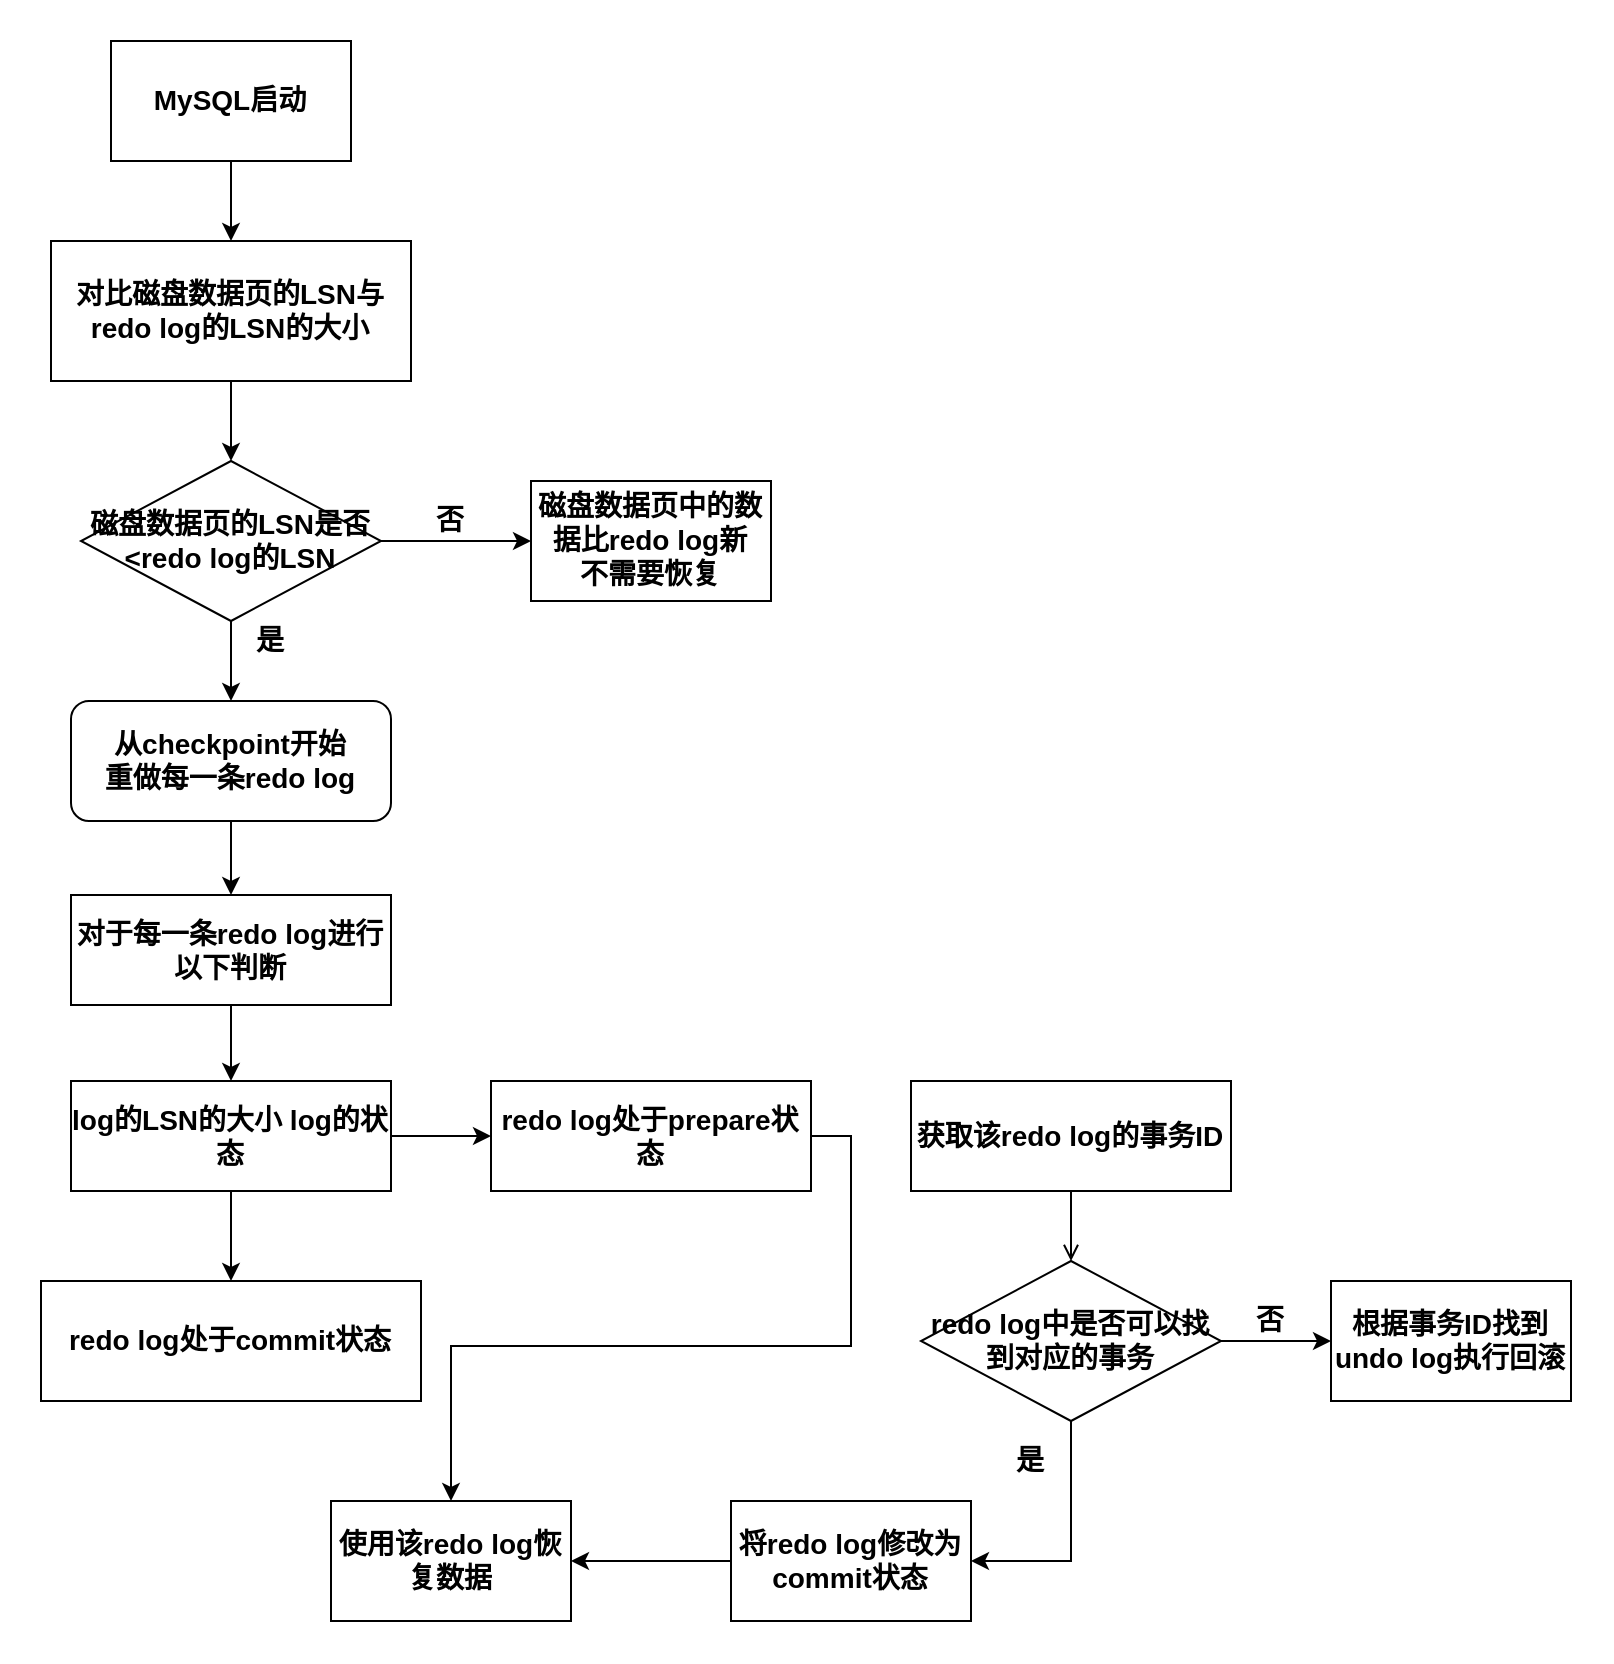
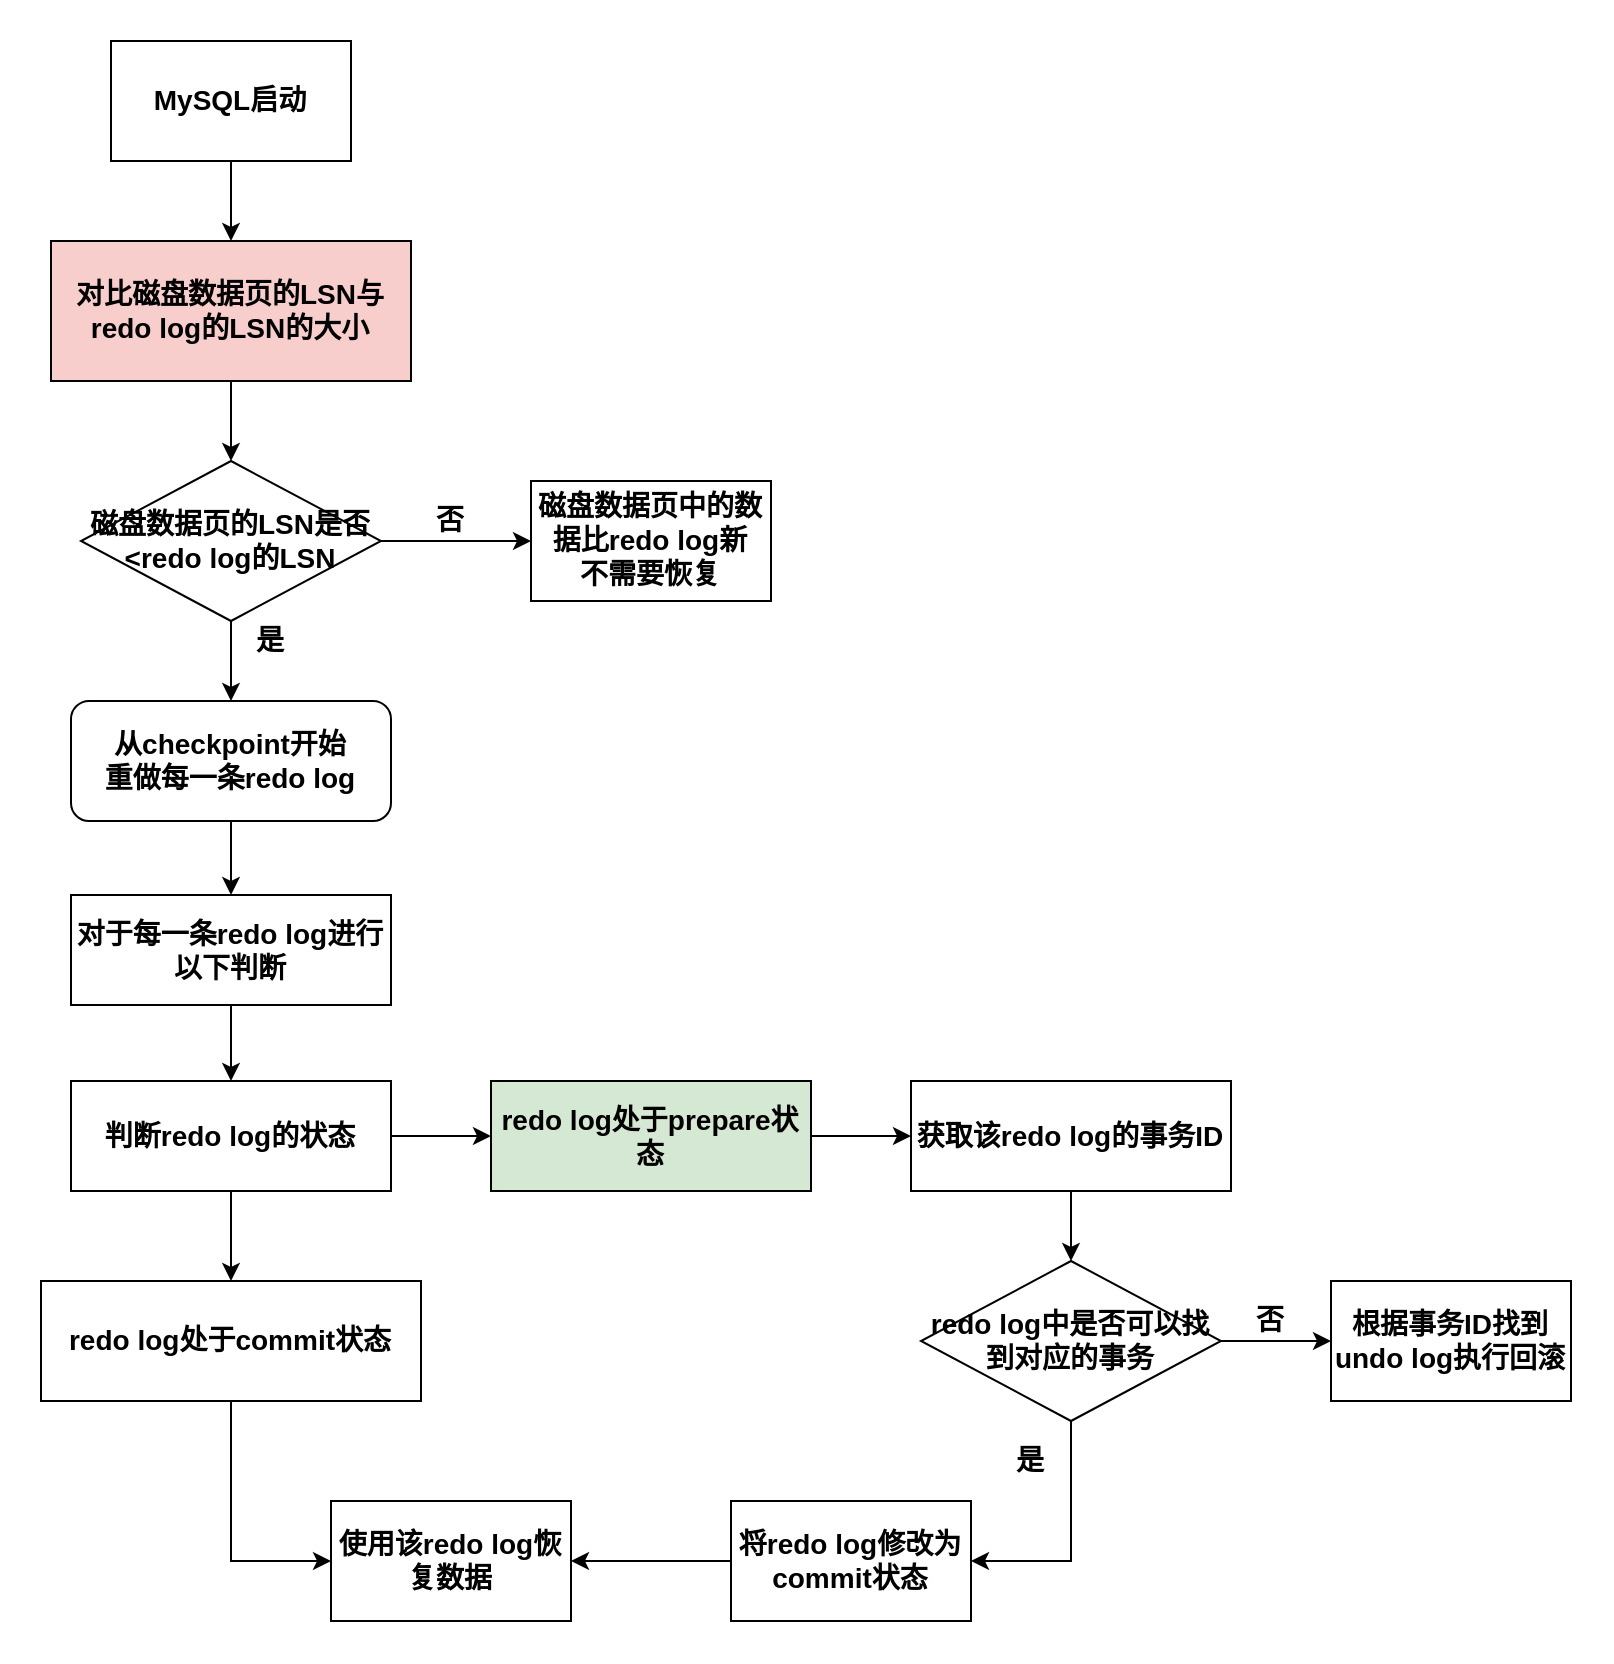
(231, 311) -> (231, 311)
(651, 1136) -> (651, 1136)
(231, 1137) -> (231, 1137)
(1071, 1248) -> (1071, 1246)
(687, 1346) -> (873, 1136)
none -> (231, 1524)
